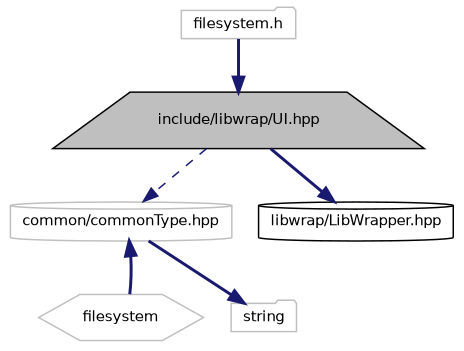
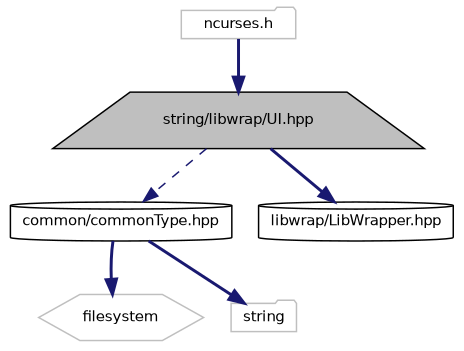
(239, 25) -> (239, 25)
(239, 120) -> (239, 120)
(121, 222) -> (121, 222)
(131, 275) -> (111, 260)
